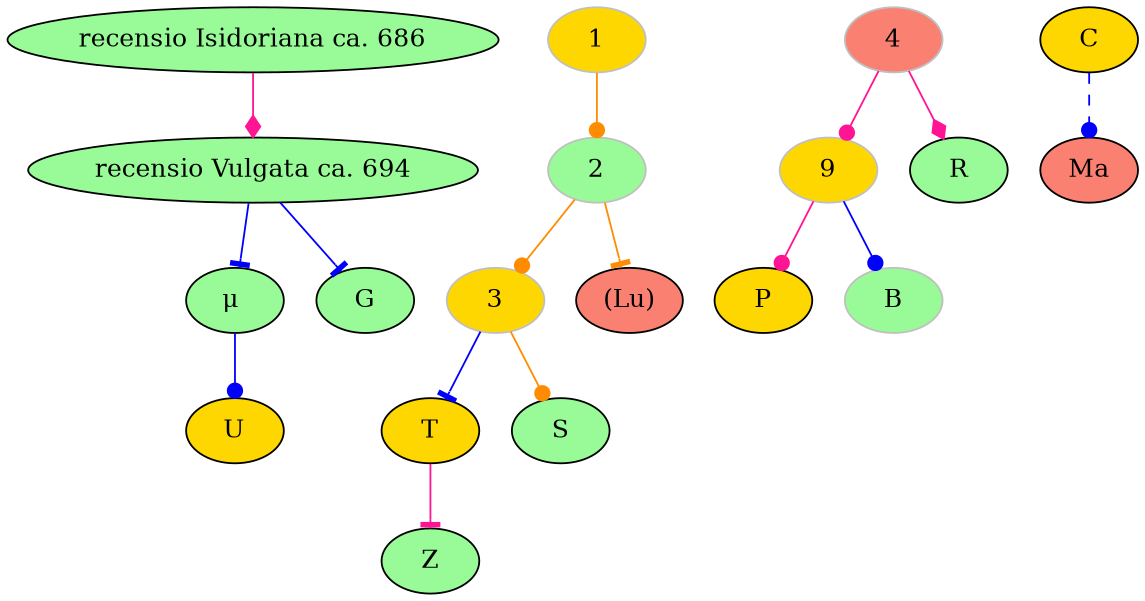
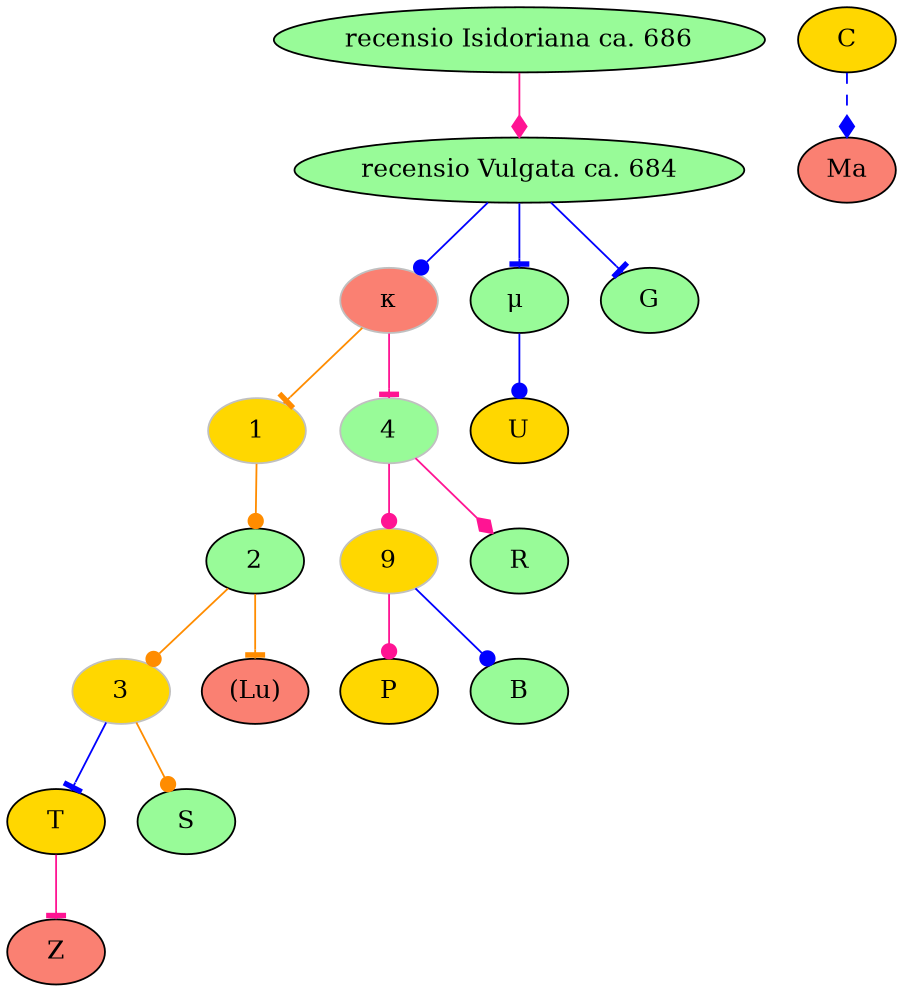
(894, 40) -> (389, 431)
(1089, 98) -> (847, 94)
(253, 170) -> (519, 170)
(597, 170) -> (255, 561)
none -> (389, 300)
(894, 300) -> (519, 691)
(430, 561) -> (56, 952)
